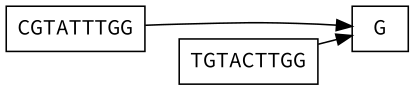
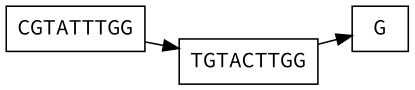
(241, 23) -> (154, 44)
